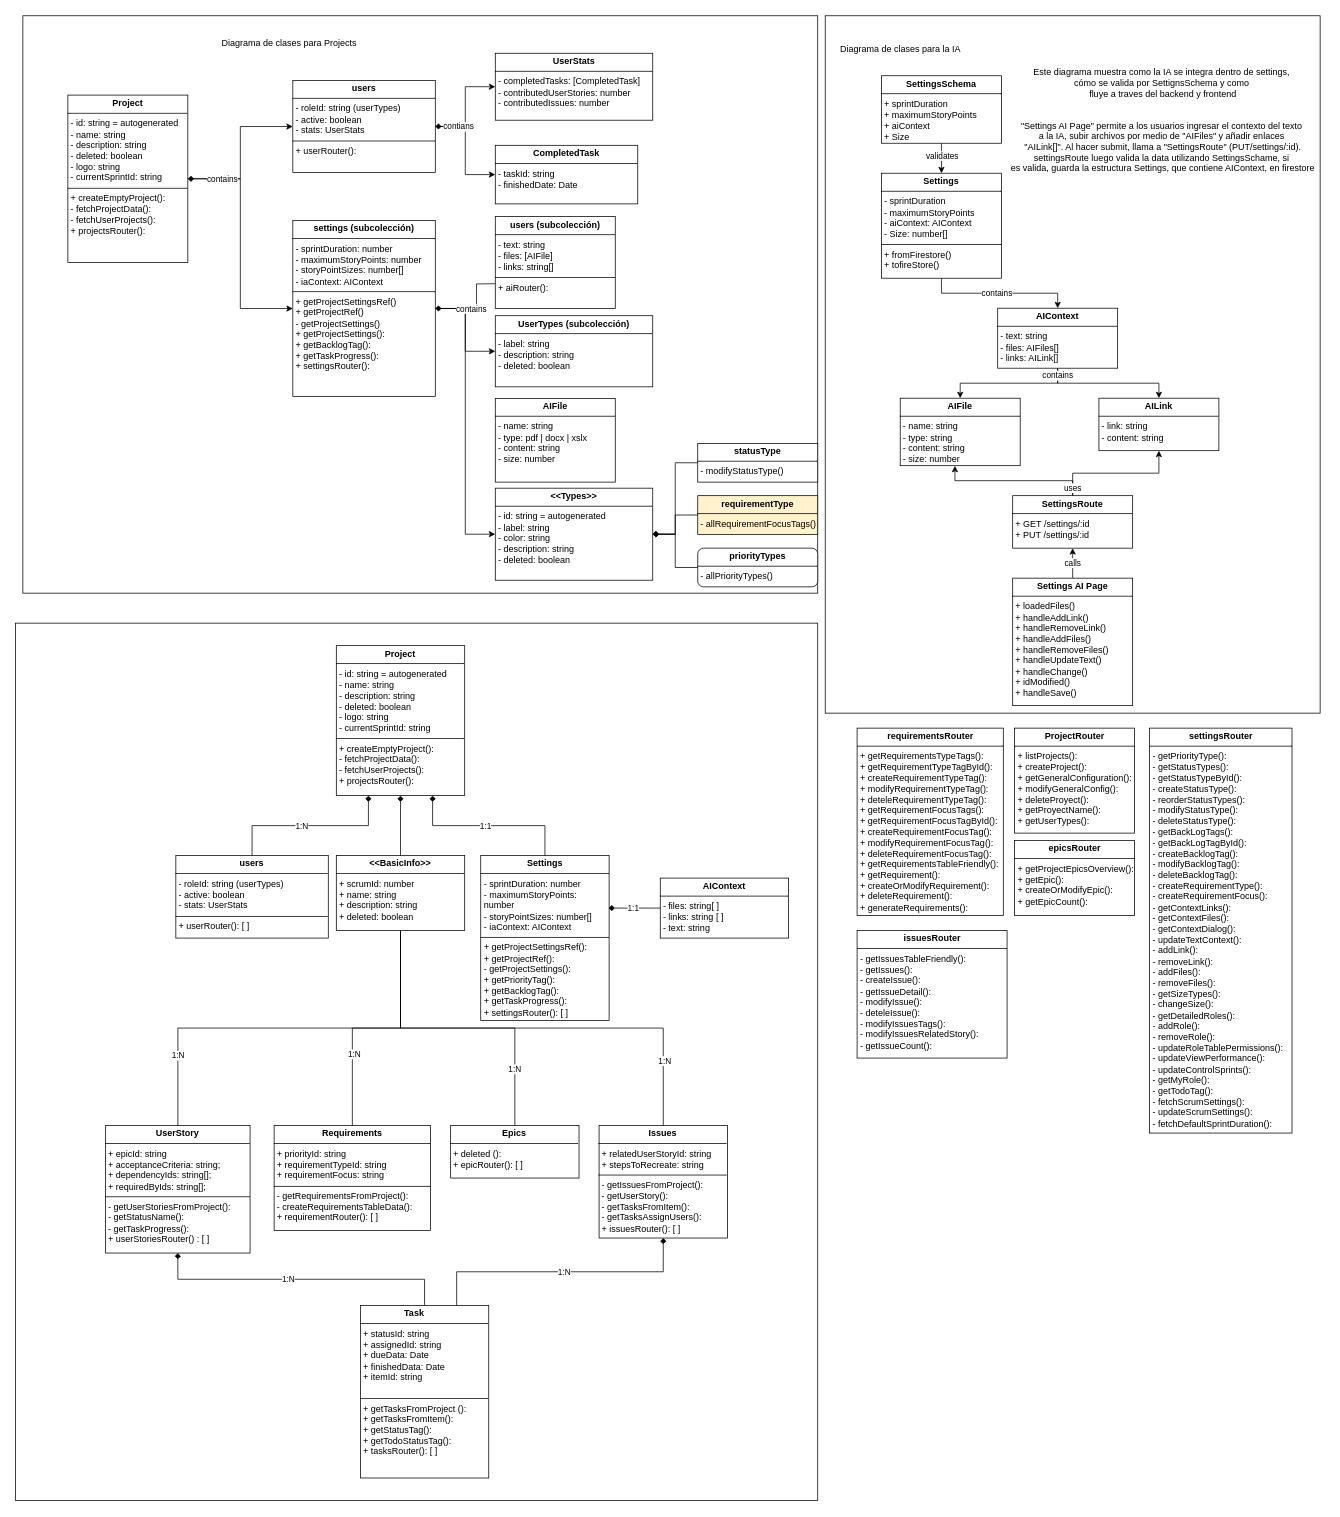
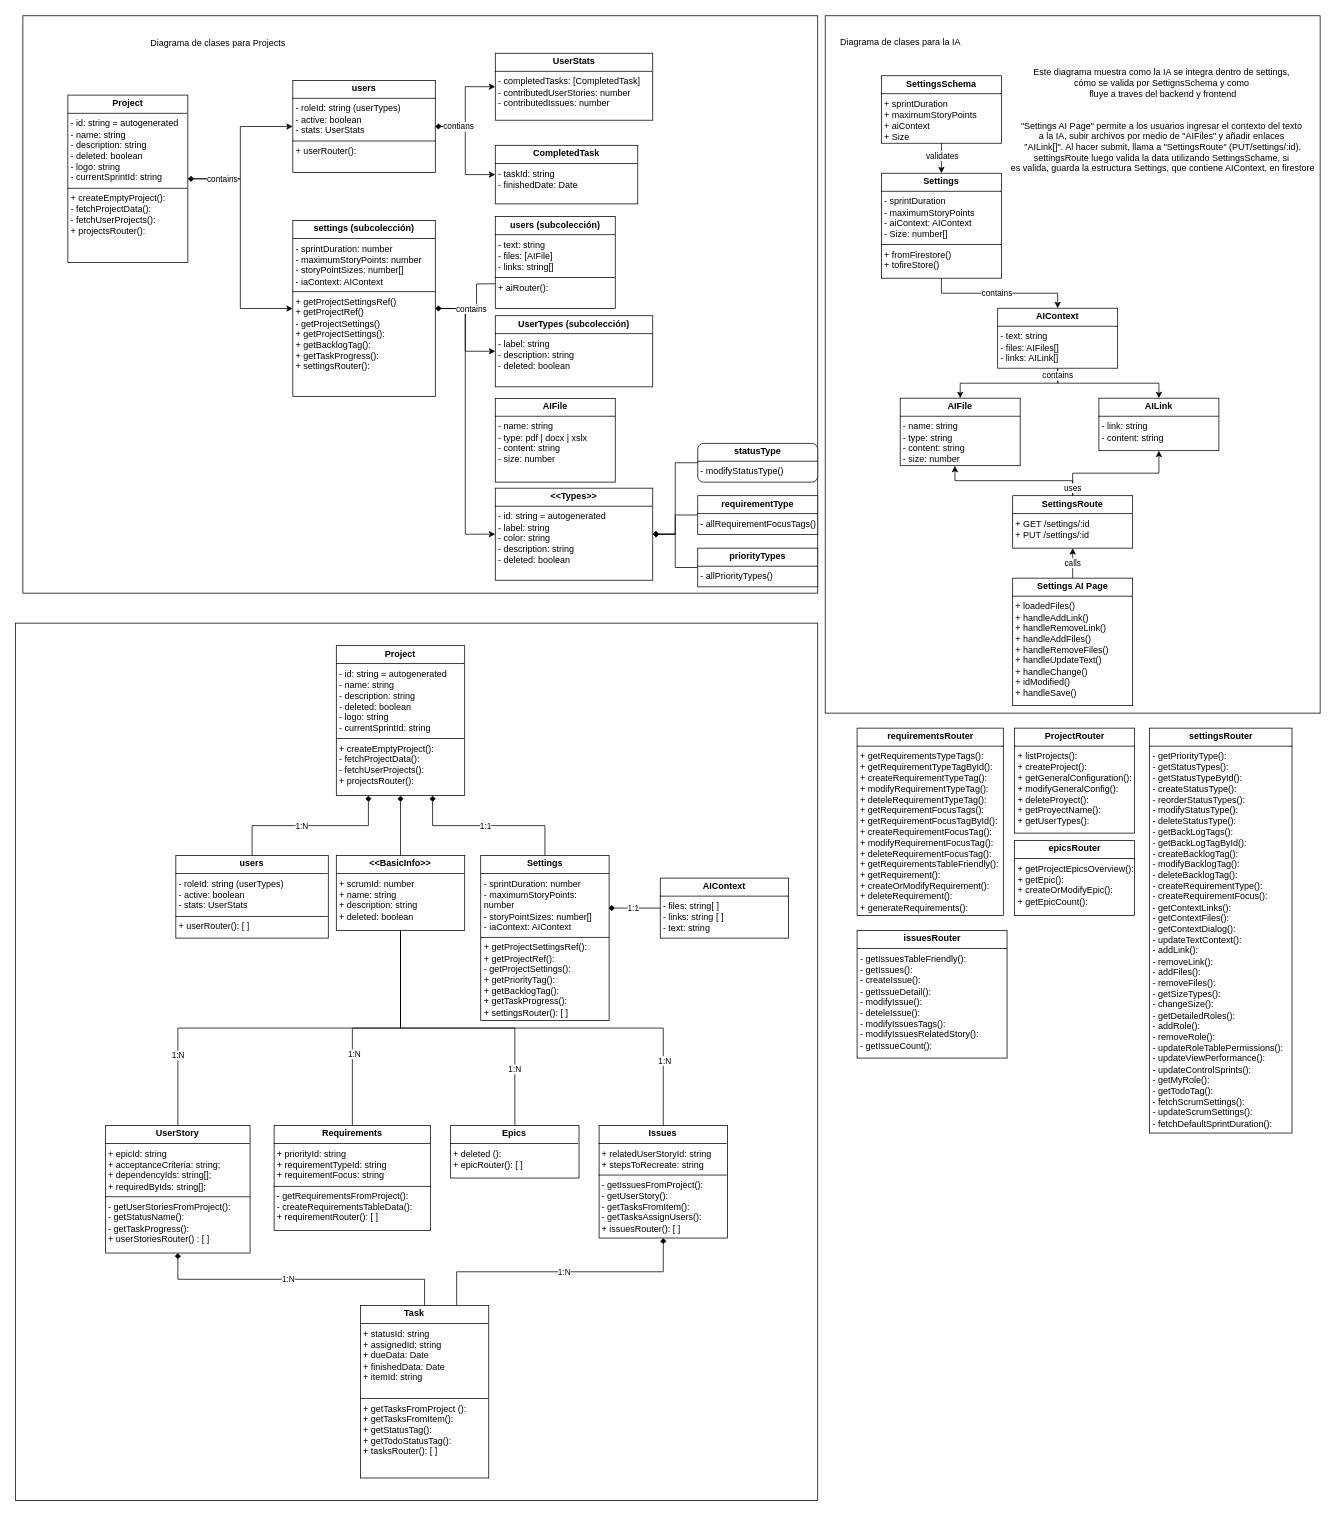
(289, 43) -> (218, 43)
(900, 49) -> (900, 42)
(758, 462) -> (758, 462)
(758, 515) -> (758, 515)
(758, 567) -> (758, 567)
